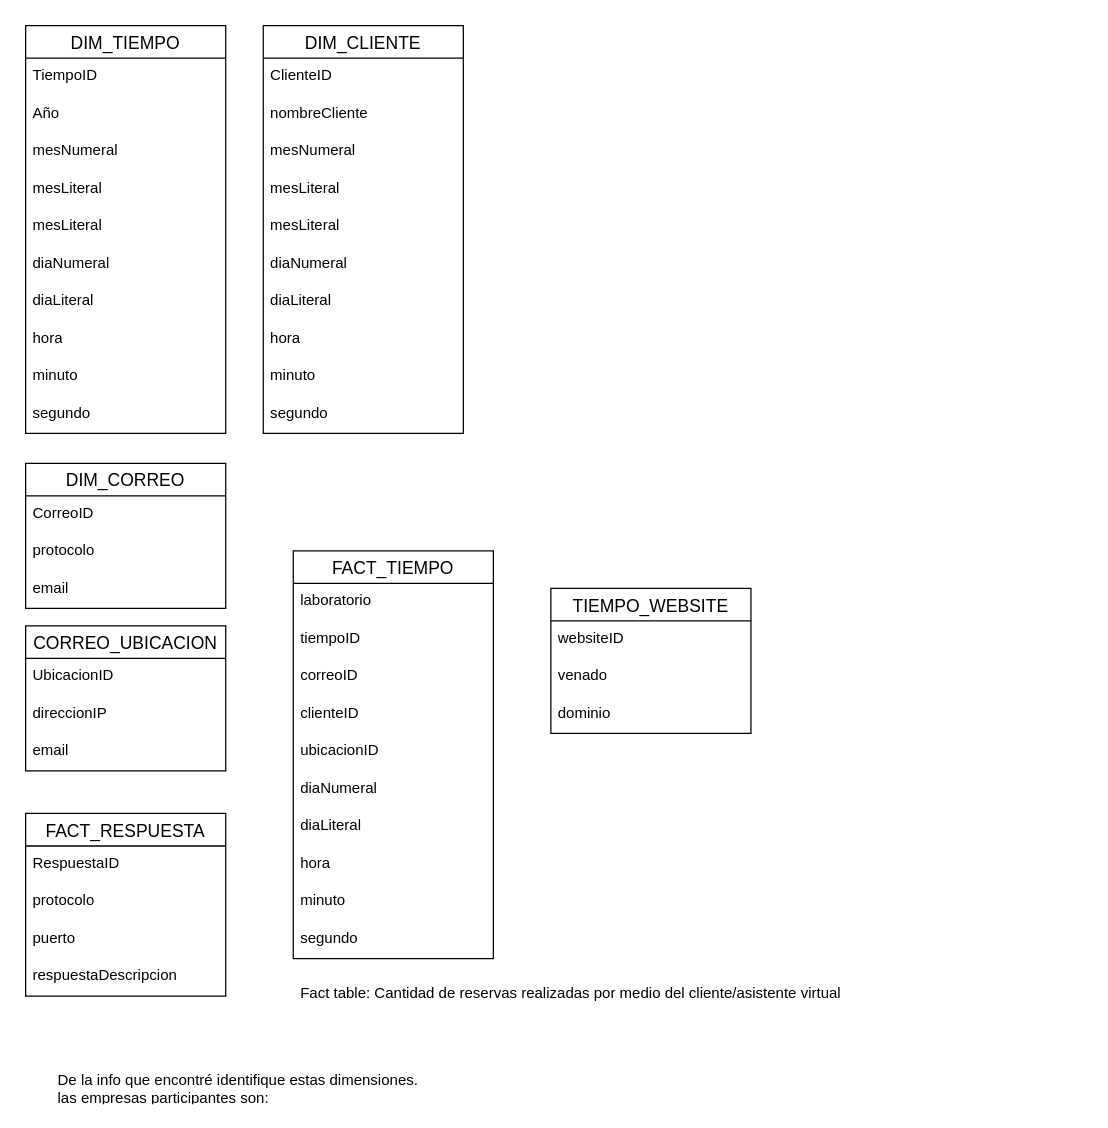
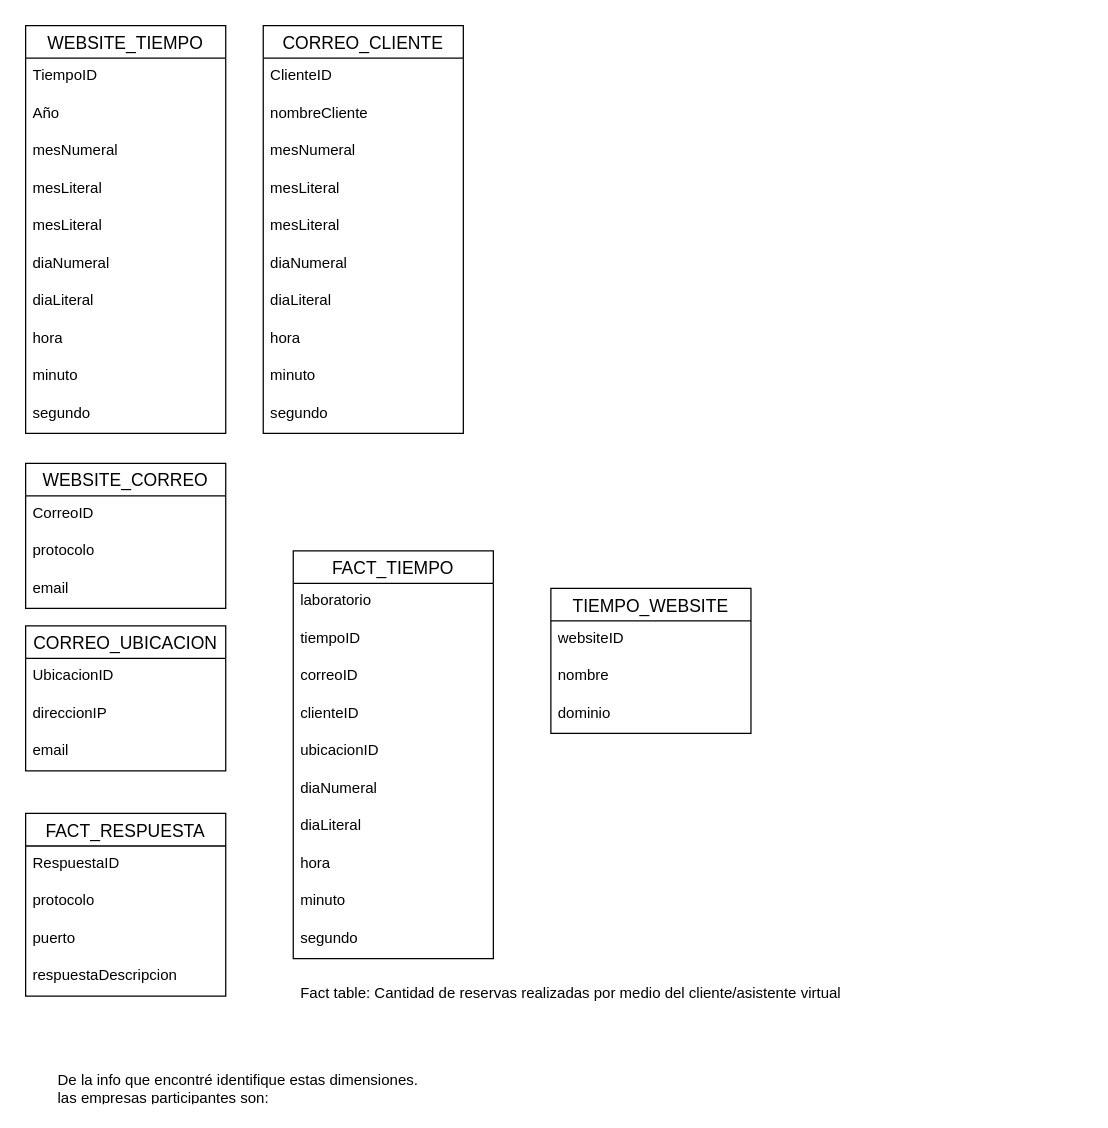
(125, 43) -> (125, 43)
(363, 43) -> (363, 43)
(125, 480) -> (125, 480)
(583, 676) -> (583, 676)
